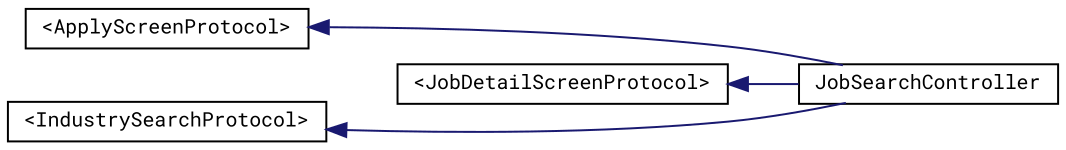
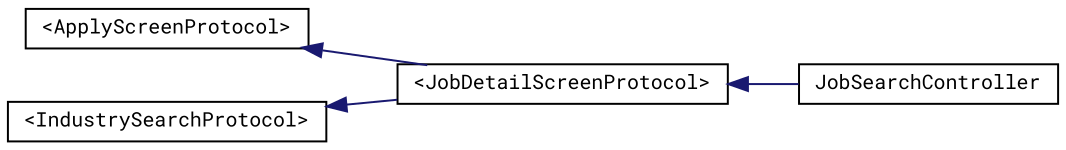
(587, 35) -> (375, 58)
(597, 130) -> (372, 102)
